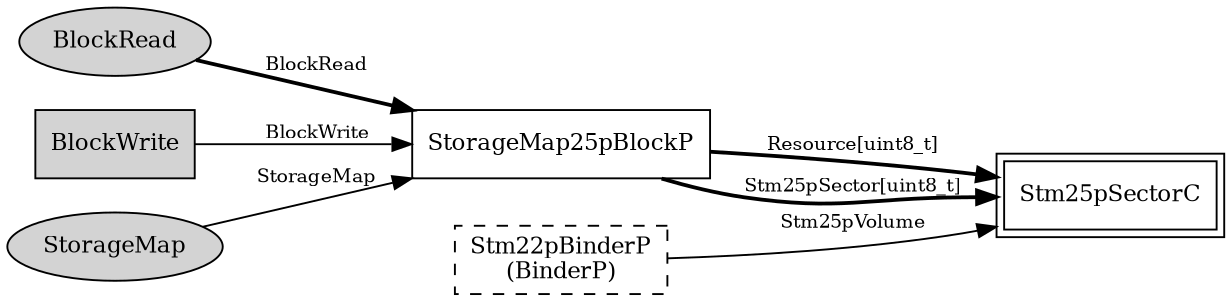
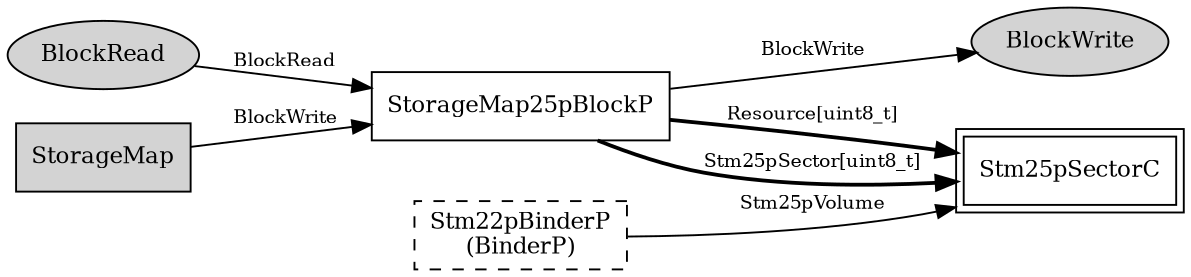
(295, 83) -> (273, 76)
(115, 144) -> (1070, 42)
(293, 144) -> (814, 72)
(317, 177) -> (285, 119)
(115, 247) -> (103, 157)
